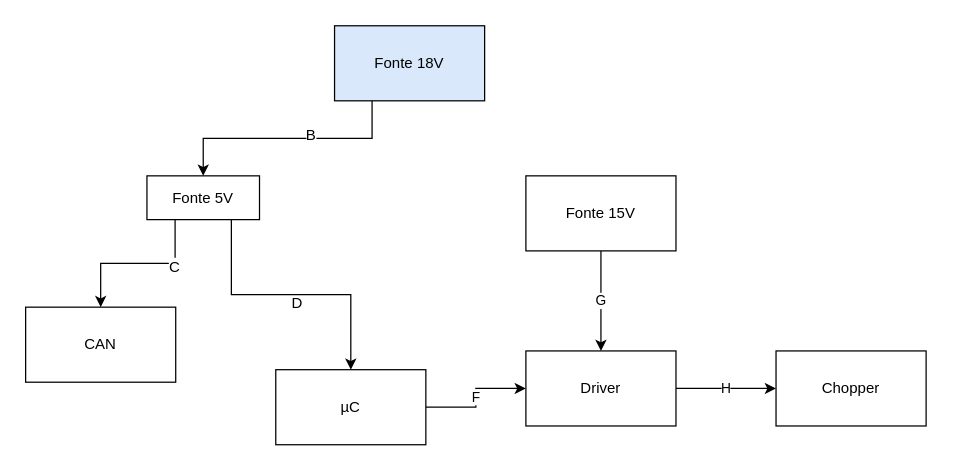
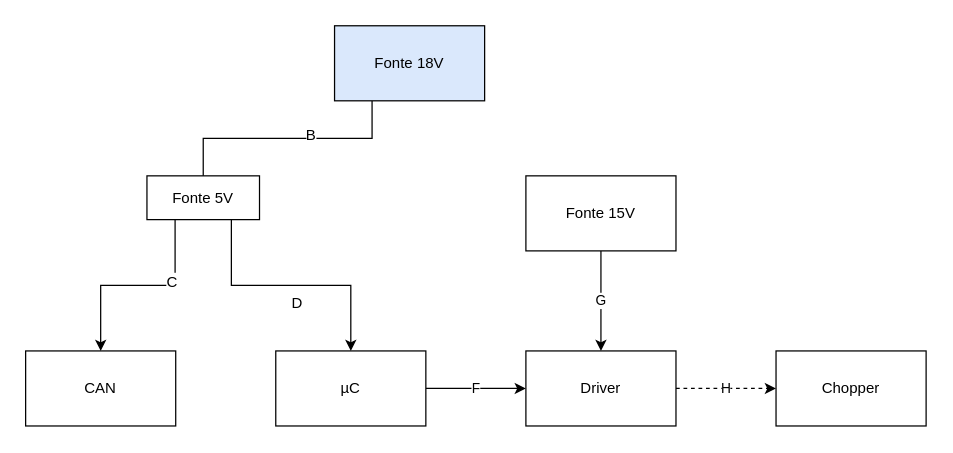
(203, 166) -> (203, 170)
(101, 344) -> (101, 388)
(700, 388) -> (700, 388)
(351, 407) -> (351, 388)
